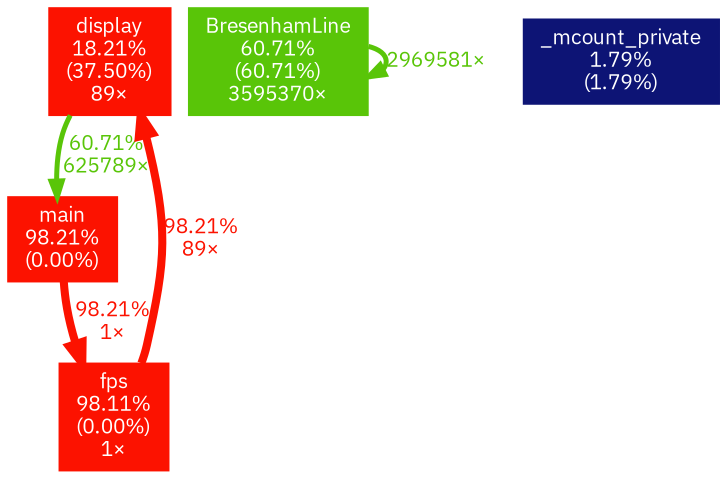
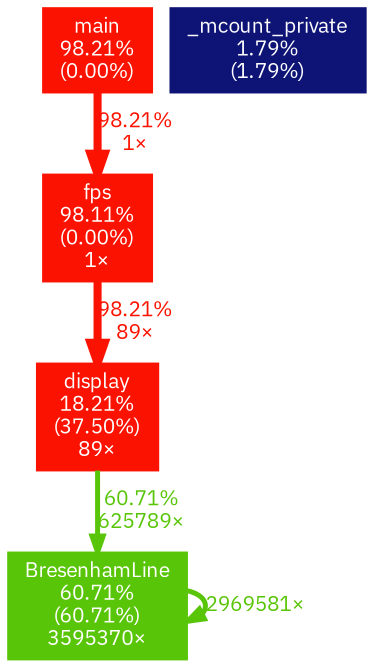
(59, 147) -> (98, 503)
